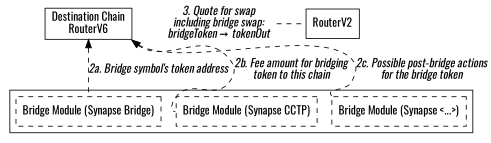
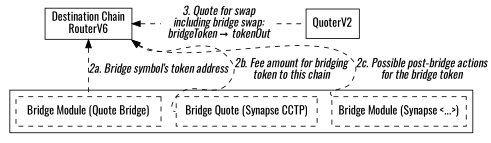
none -> (151, 24)
(333, 24) -> (333, 24)
(88, 111) -> (88, 111)
(247, 111) -> (247, 111)
